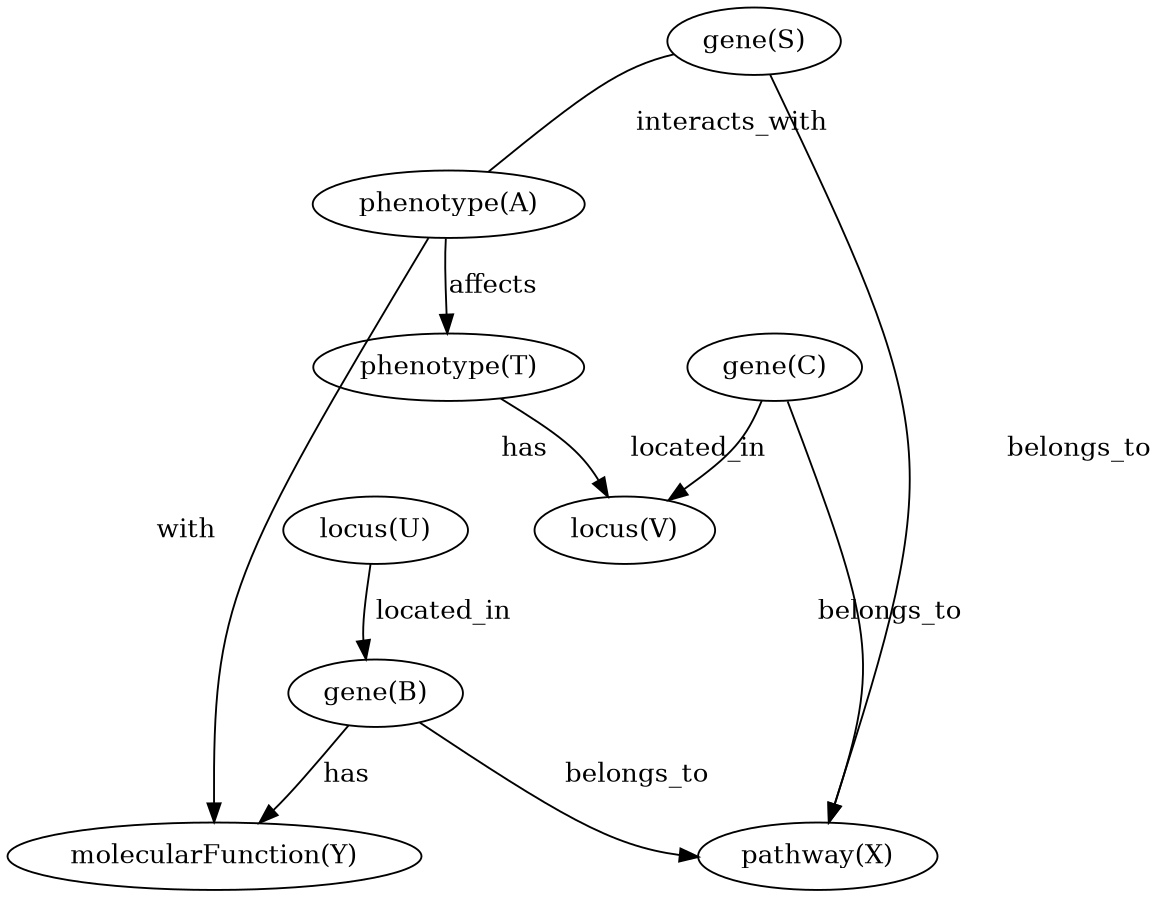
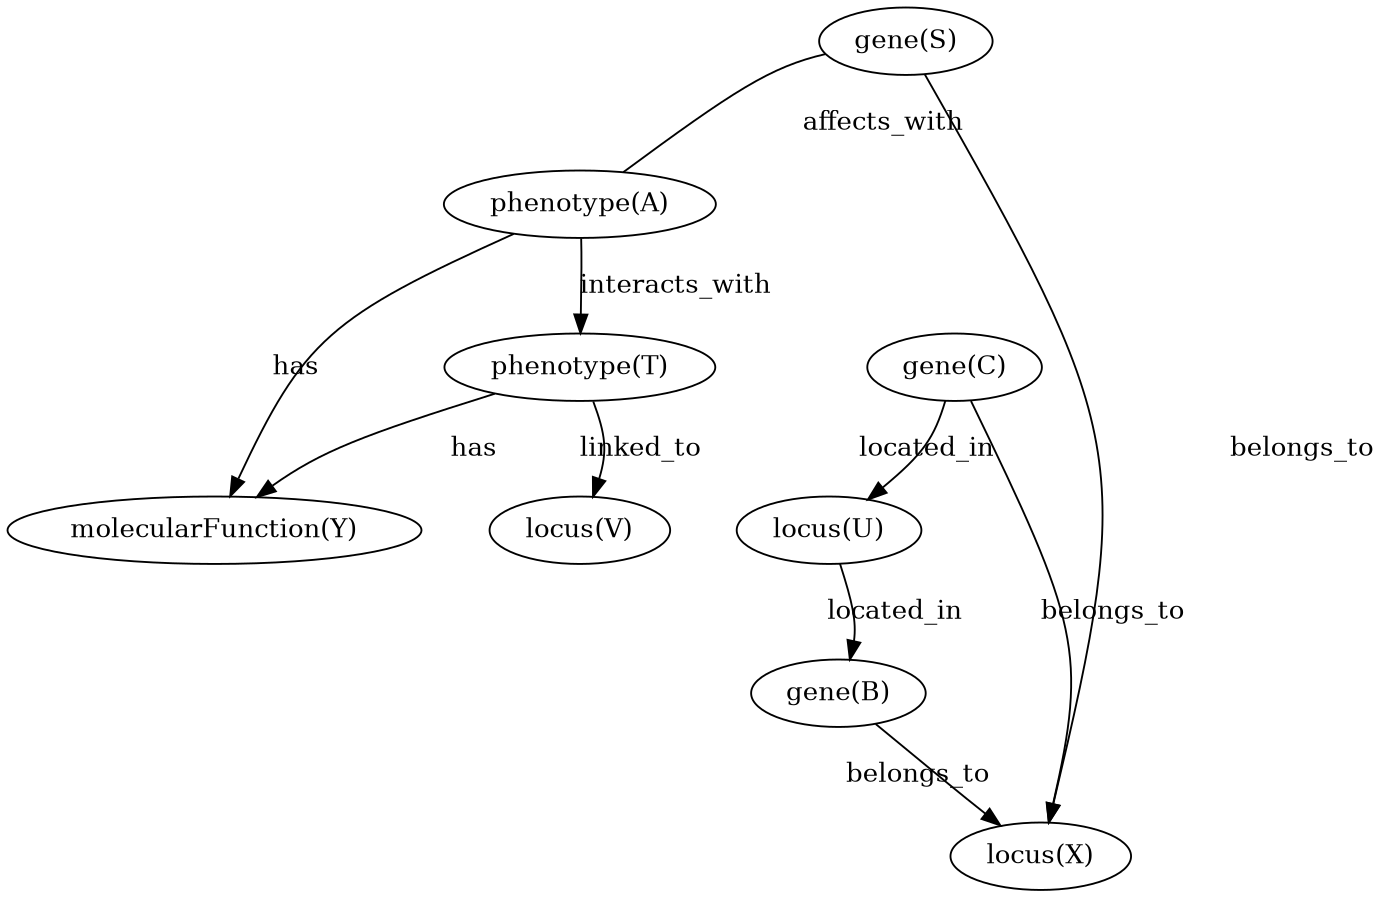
(733, 123) -> (883, 123)
(494, 286) -> (676, 286)
(525, 449) -> (641, 449)
(730, 451) -> (922, 450)
(186, 530) -> (296, 367)
(312, 769) -> (380, 432)
(818, 856) -> (1041, 856)
